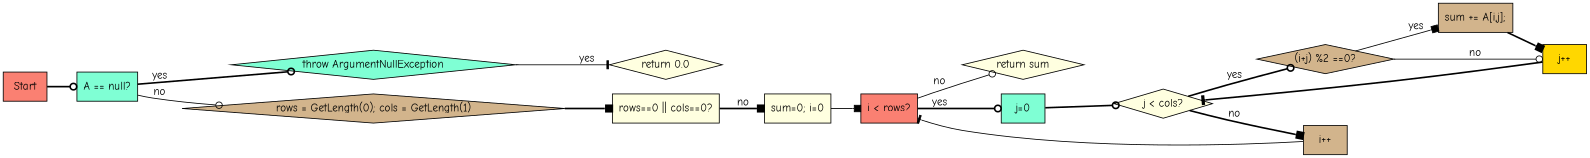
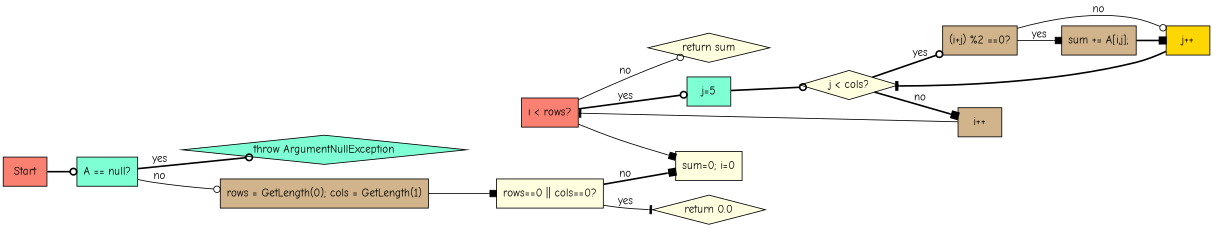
(1325, 59) -> (980, 40)
(561, 65) -> (626, 208)
(373, 109) -> (324, 194)
(584, 109) -> (458, 194)
(842, 109) -> (622, 141)
(1023, 109) -> (709, 91)
